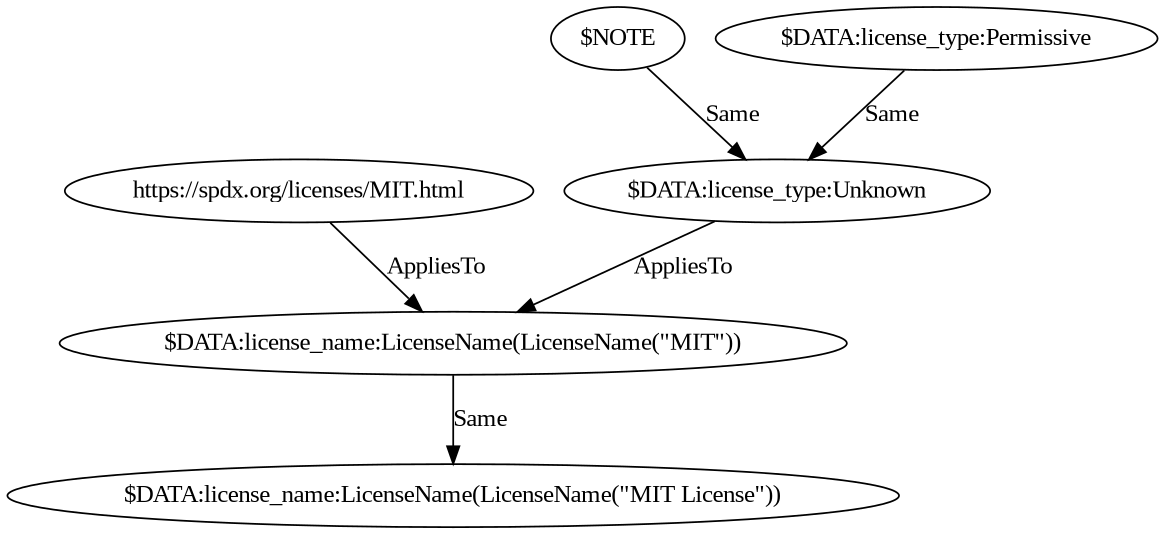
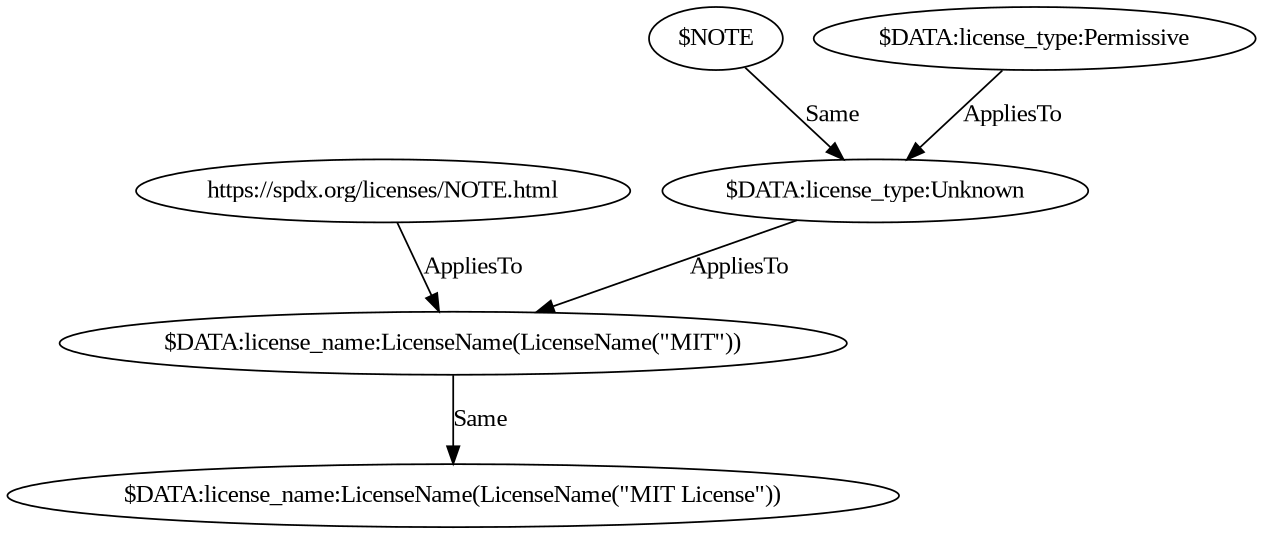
(892, 115) -> (1013, 115)
(299, 191) -> (383, 191)
